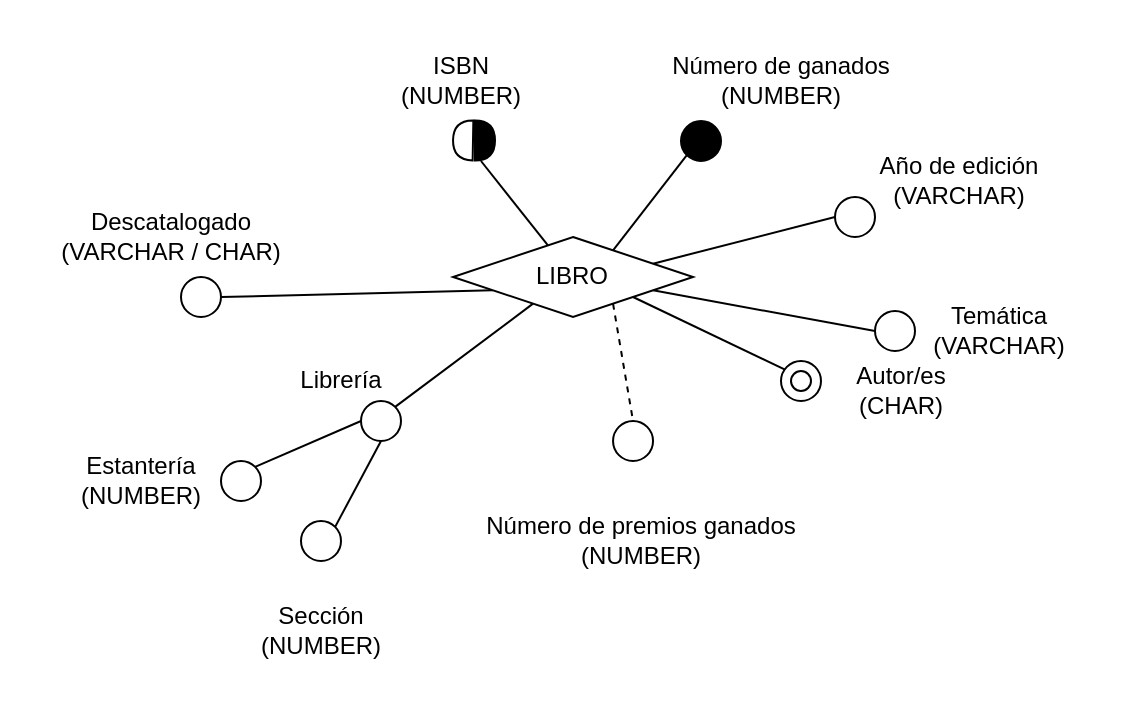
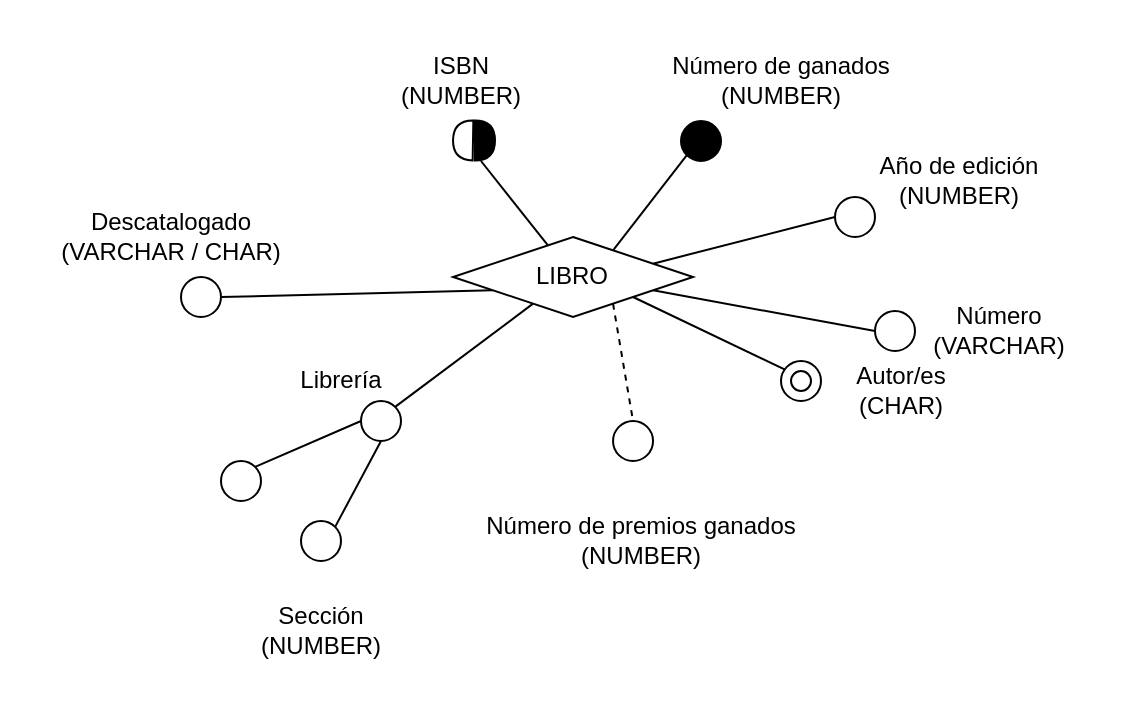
(960, 181) -> (960, 181)
(1000, 331) -> (1000, 331)
(141, 481) -> none
